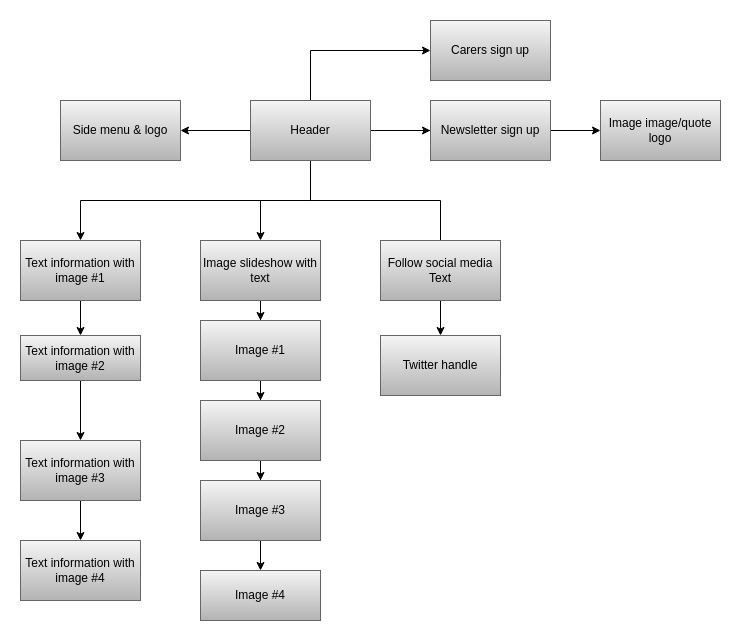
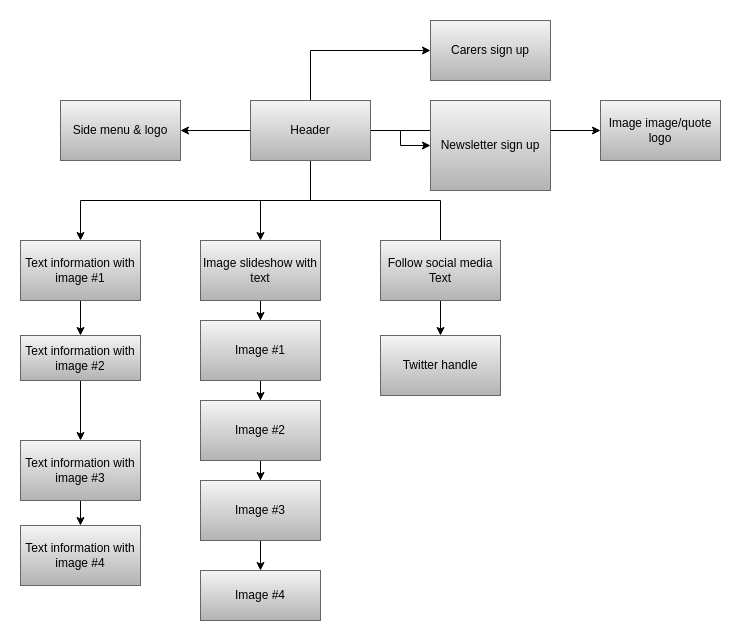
(491, 131) -> (491, 146)
(81, 571) -> (81, 556)
